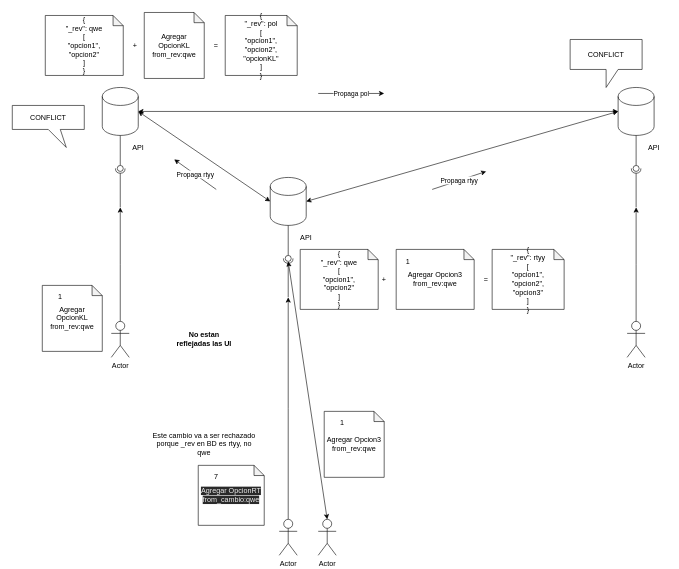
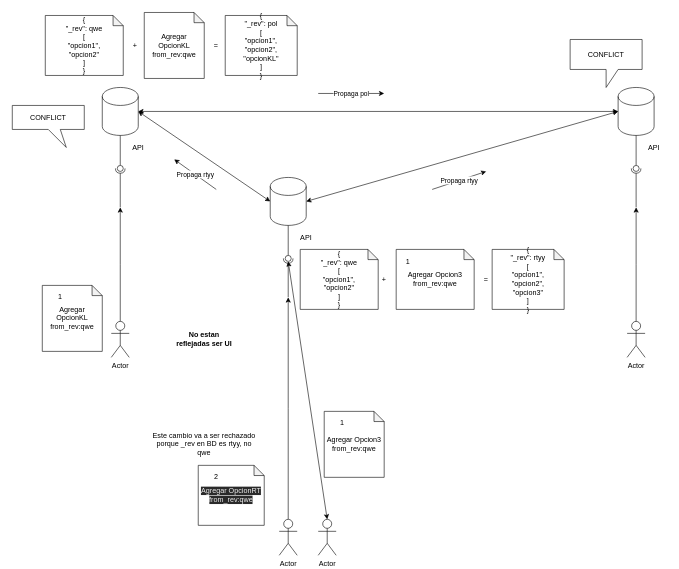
(204, 339) -> (204, 339)
(216, 477) -> (216, 477)
(231, 495) -> (231, 495)
